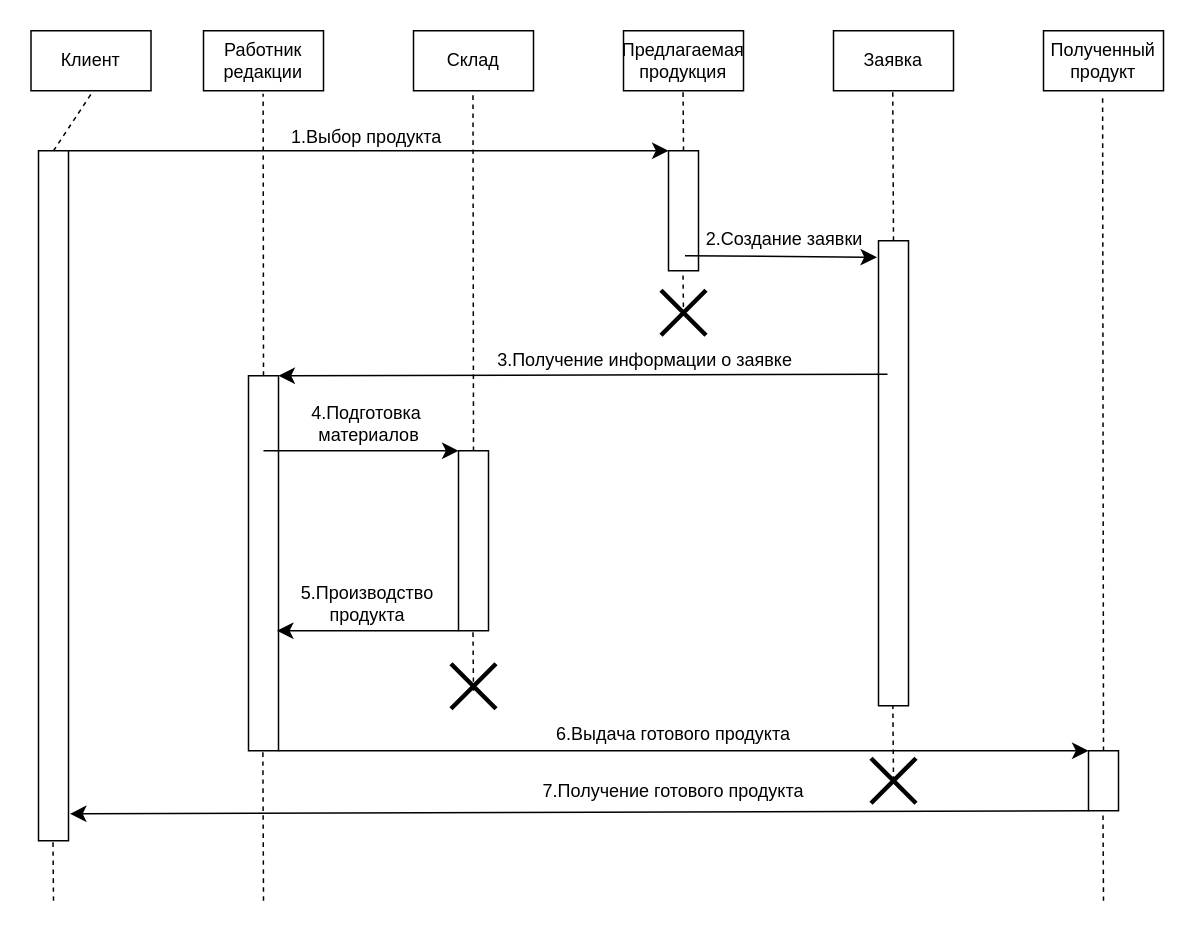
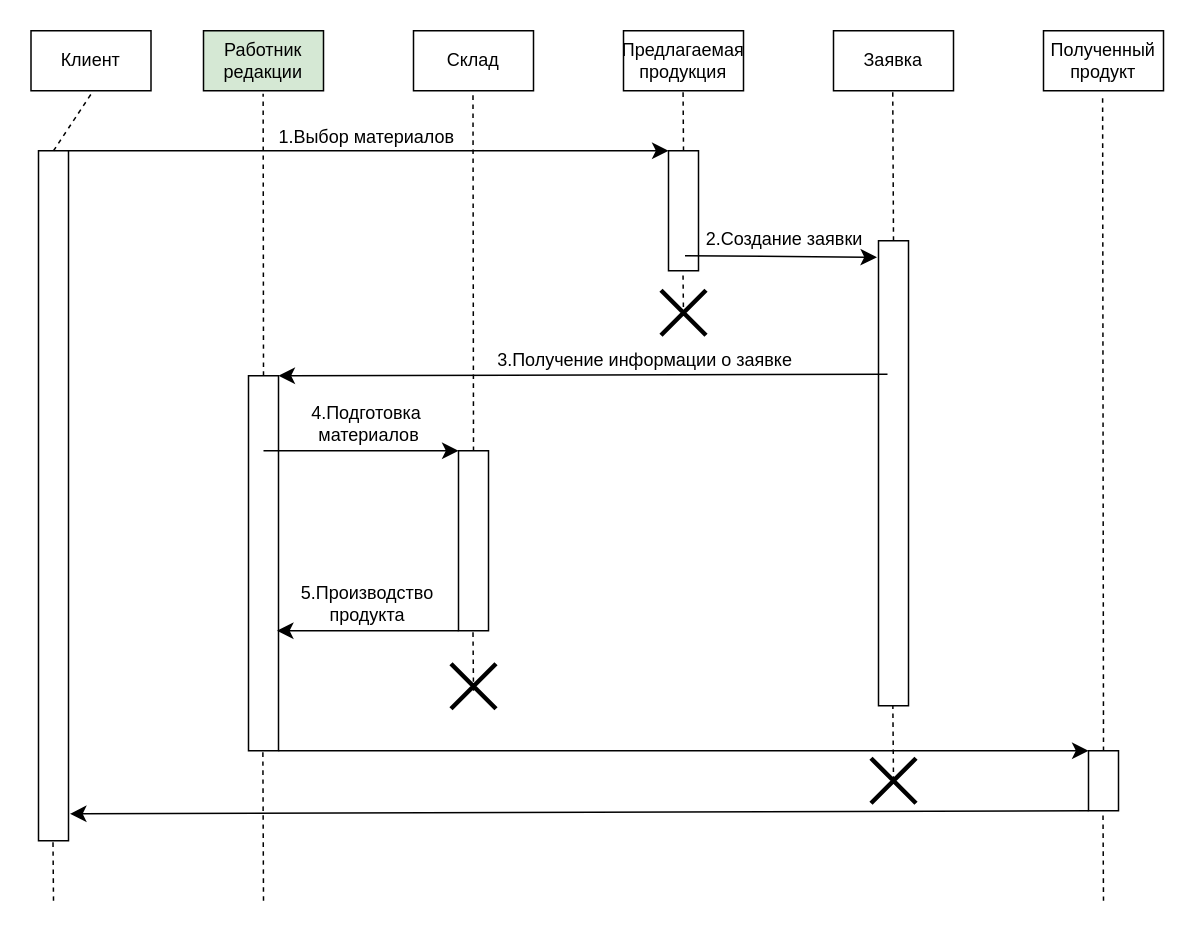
(263, 61) -> (263, 61)
(367, 134) -> (367, 134)
(673, 731) -> none
(673, 788) -> none
